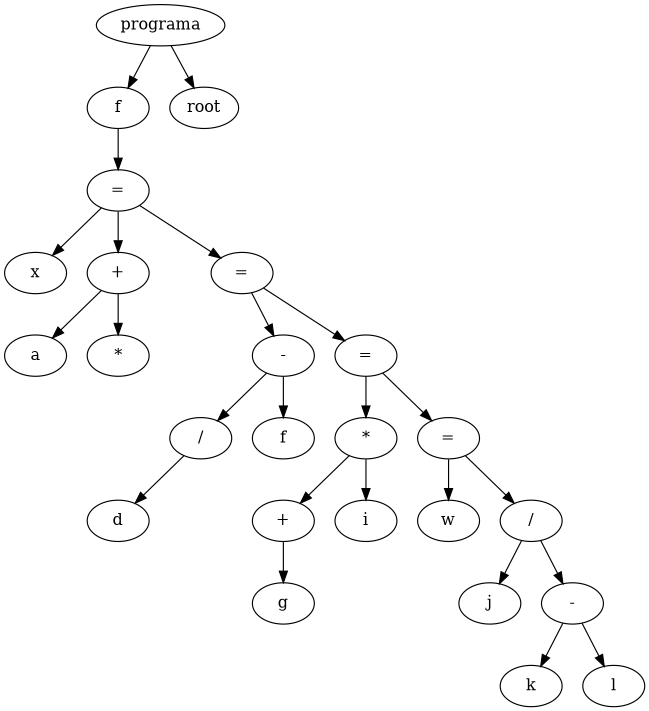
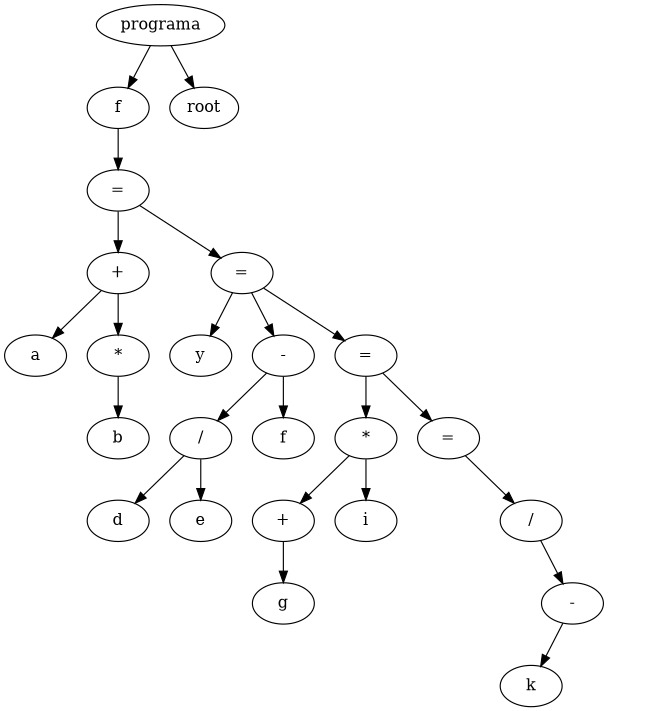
(36, 273) -> none
none -> (201, 356)
none -> (118, 438)
none -> (201, 521)
(449, 521) -> none
(490, 603) -> none
(614, 686) -> none
